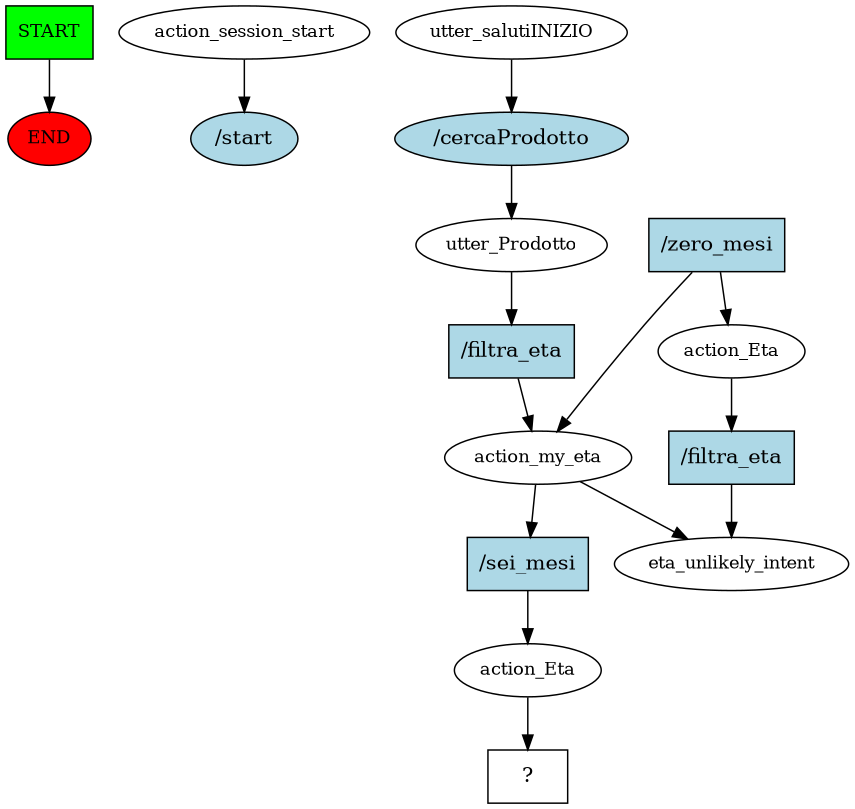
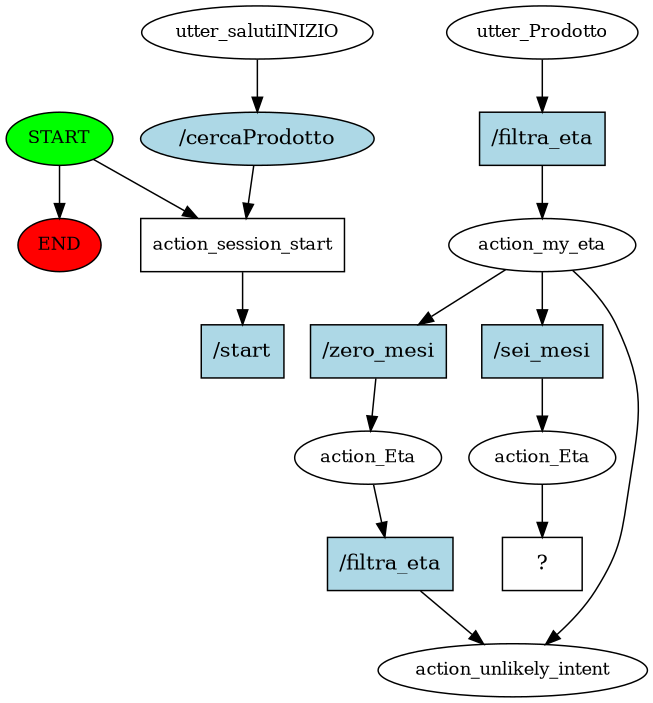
(49, 32) -> (60, 139)
(244, 32) -> (243, 245)
(244, 139) -> (243, 351)
none -> (139, 185)
(512, 185) -> (251, 185)
(628, 344) -> (469, 293)
(732, 564) -> (513, 670)
